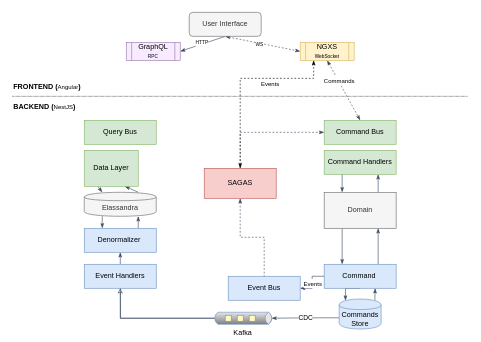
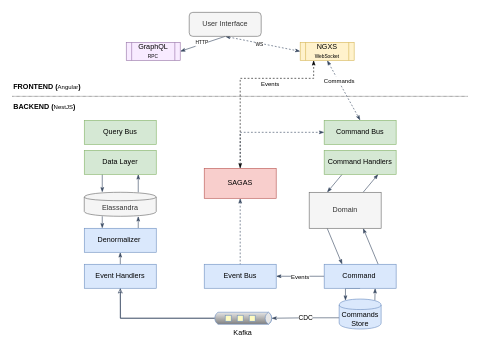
(111, 168) -> (120, 162)
(360, 210) -> (345, 210)
(264, 288) -> (240, 276)
